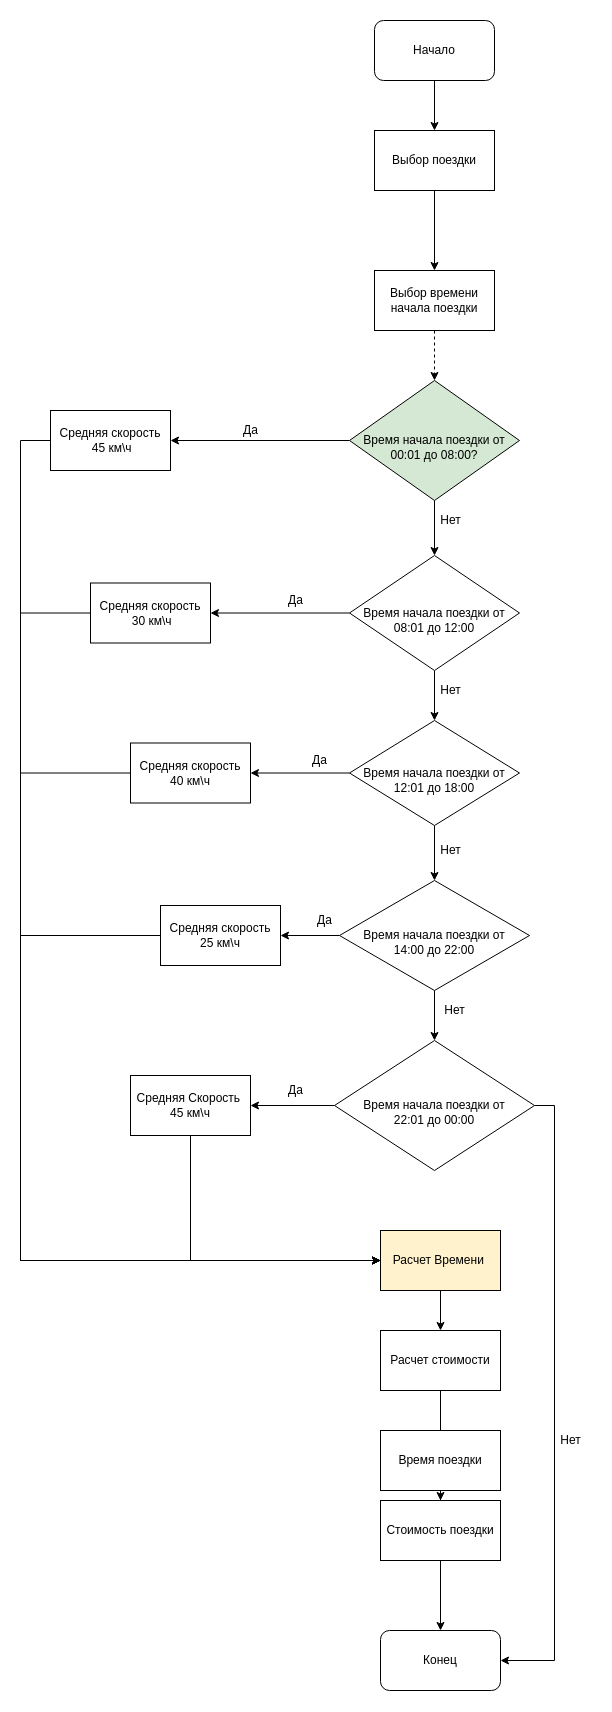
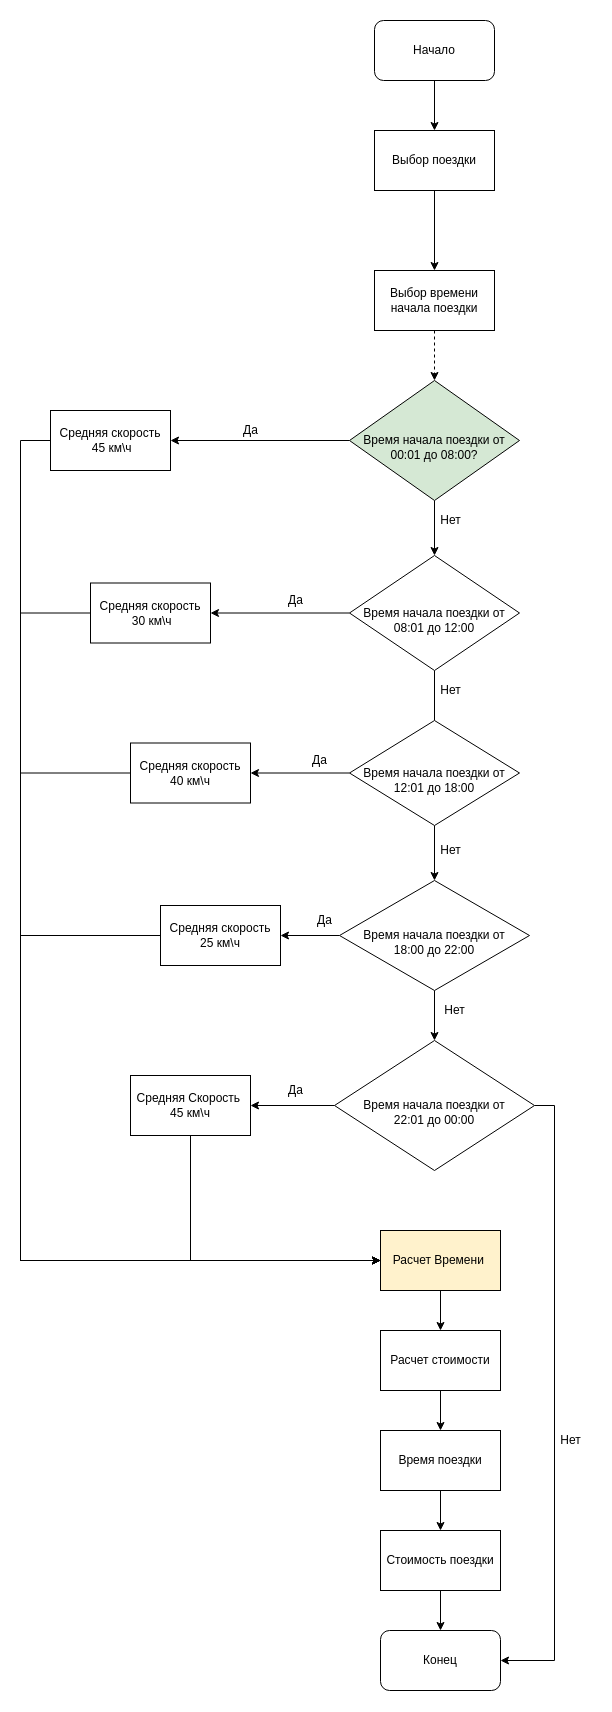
(435, 712) -> (435, 715)
(435, 936) -> (435, 936)
(441, 1425) -> (441, 1422)
(441, 1531) -> (441, 1561)
